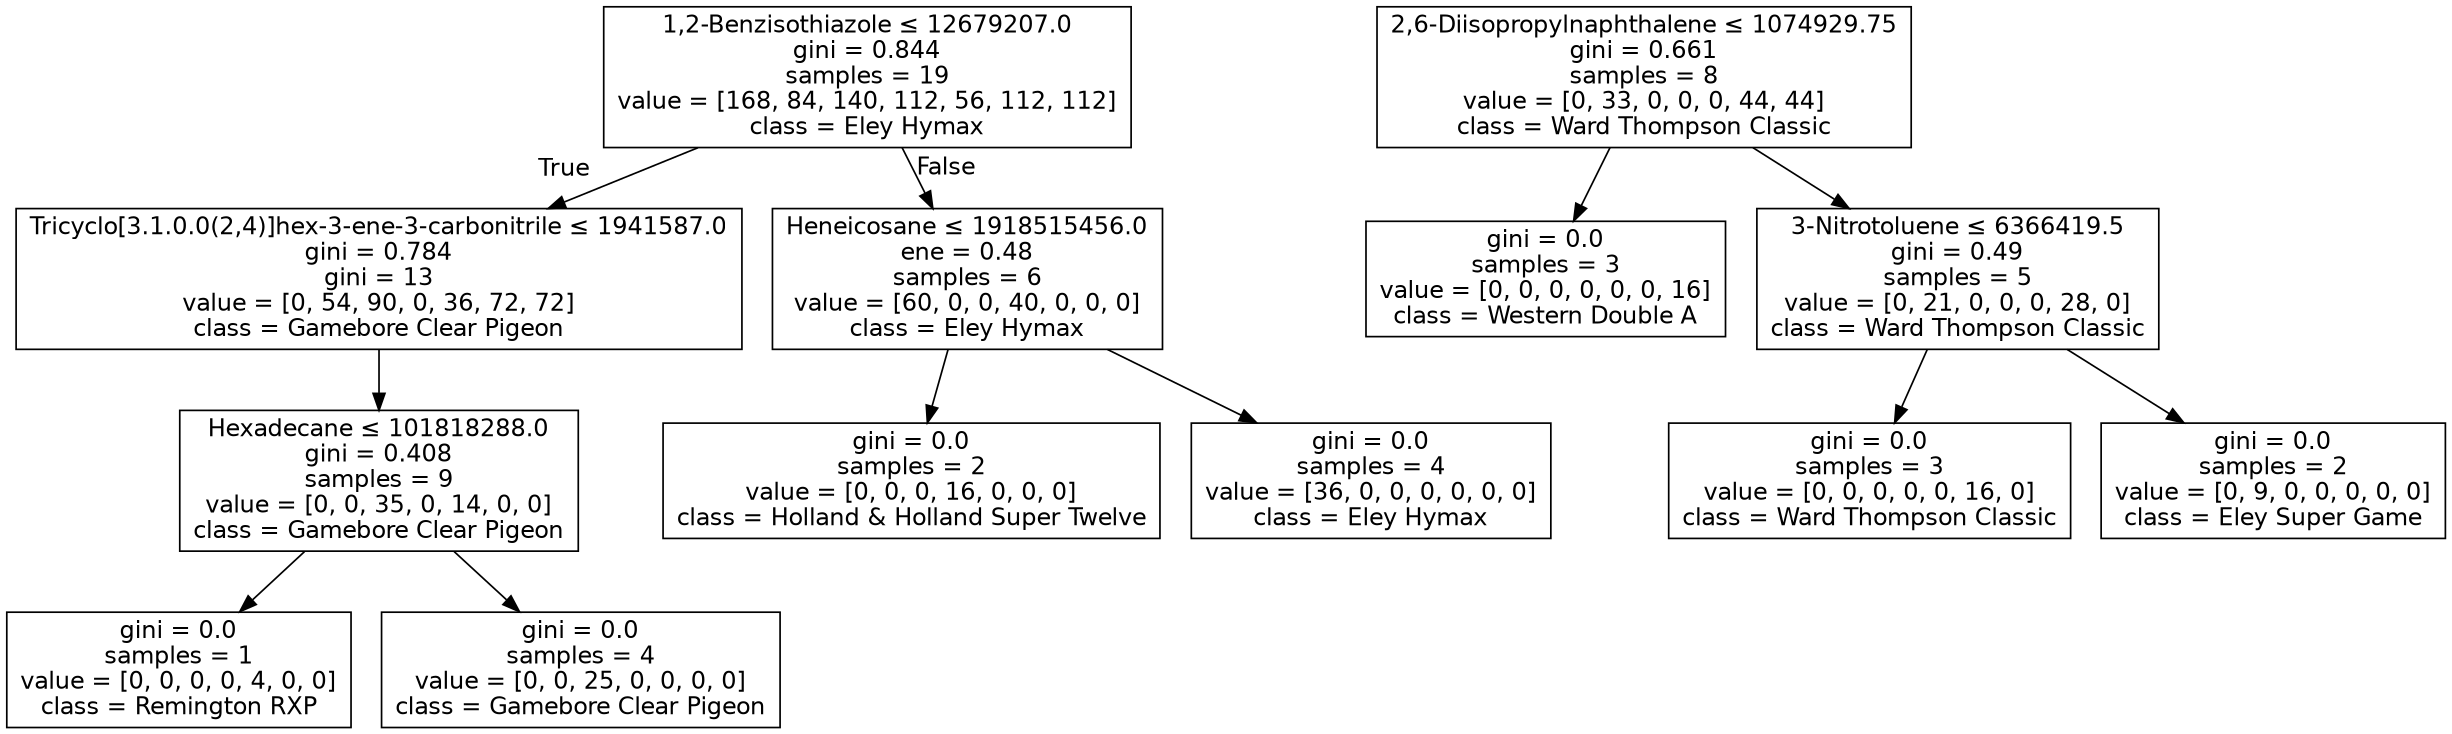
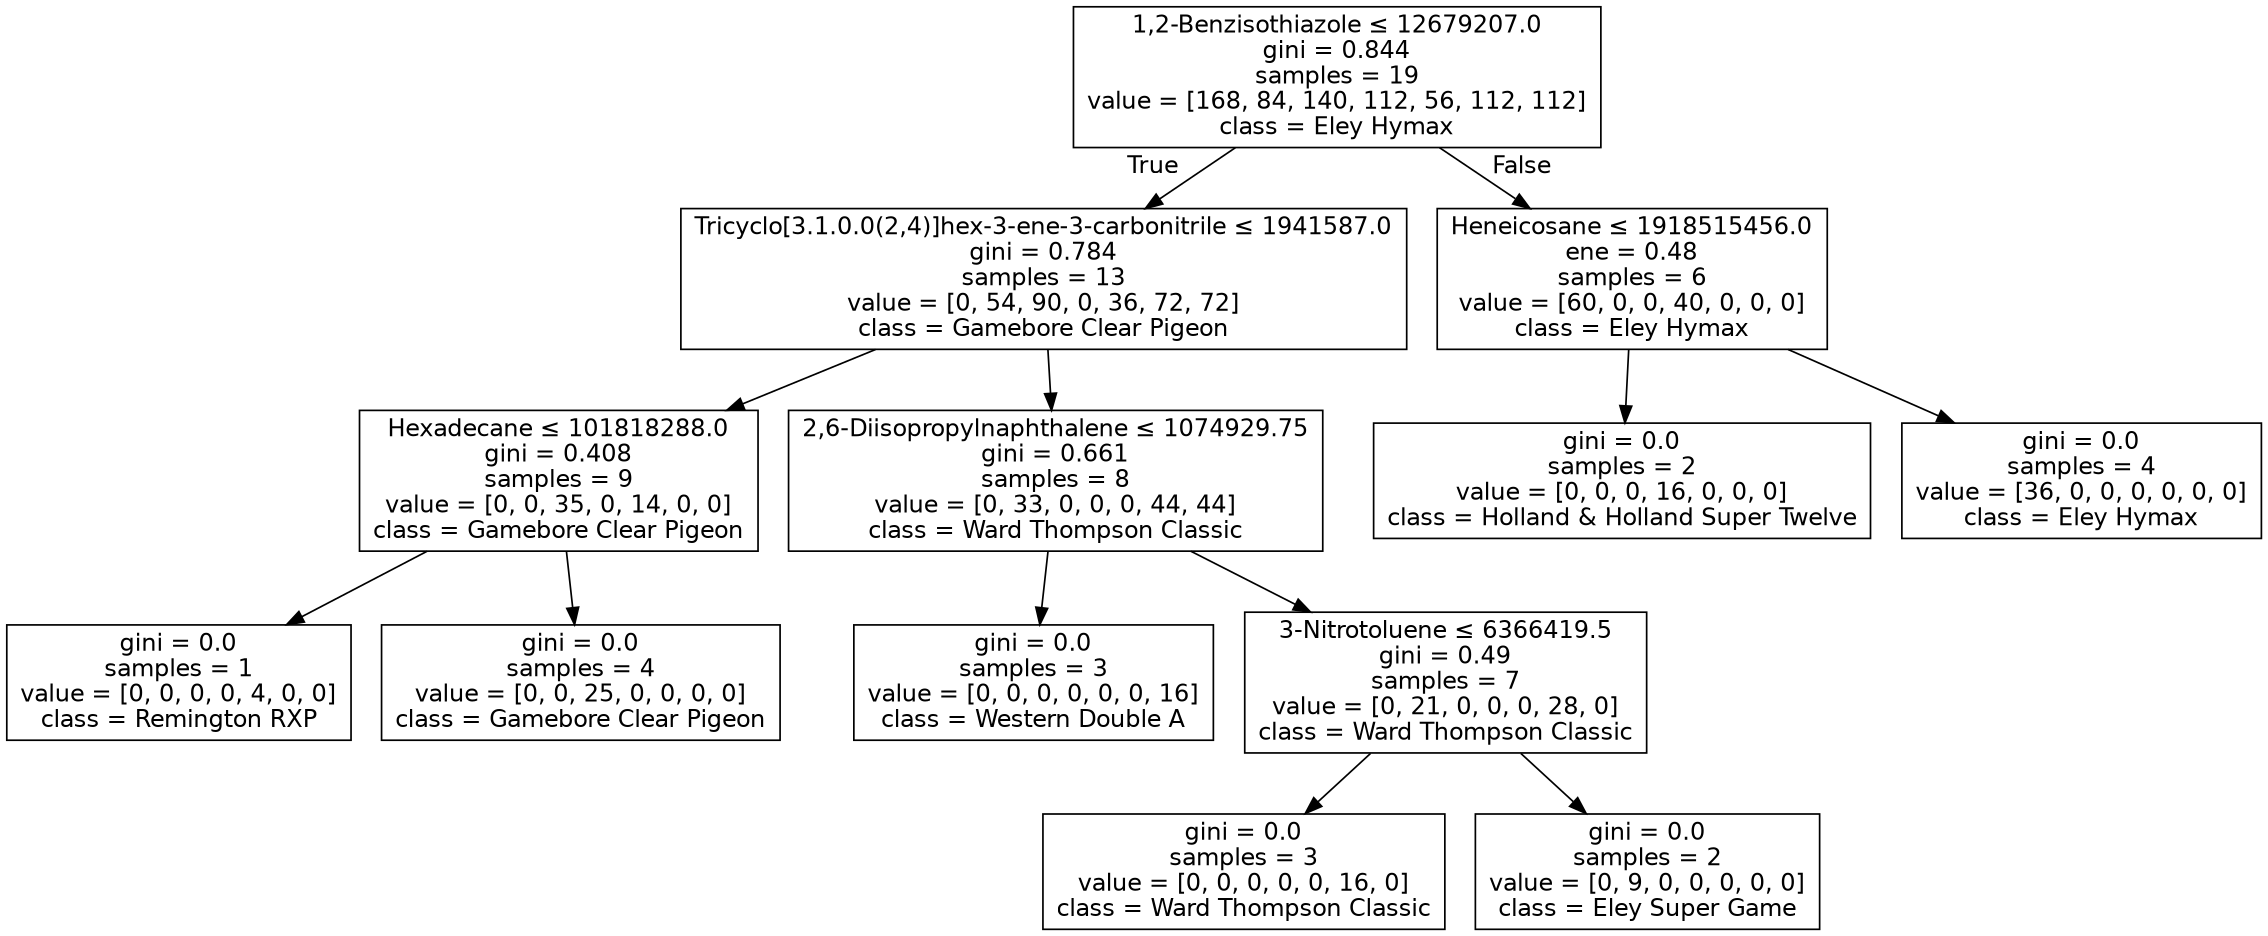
(379, 278) -> (1044, 278)
(1958, 278) -> (1446, 682)
none -> (1049, 371)
